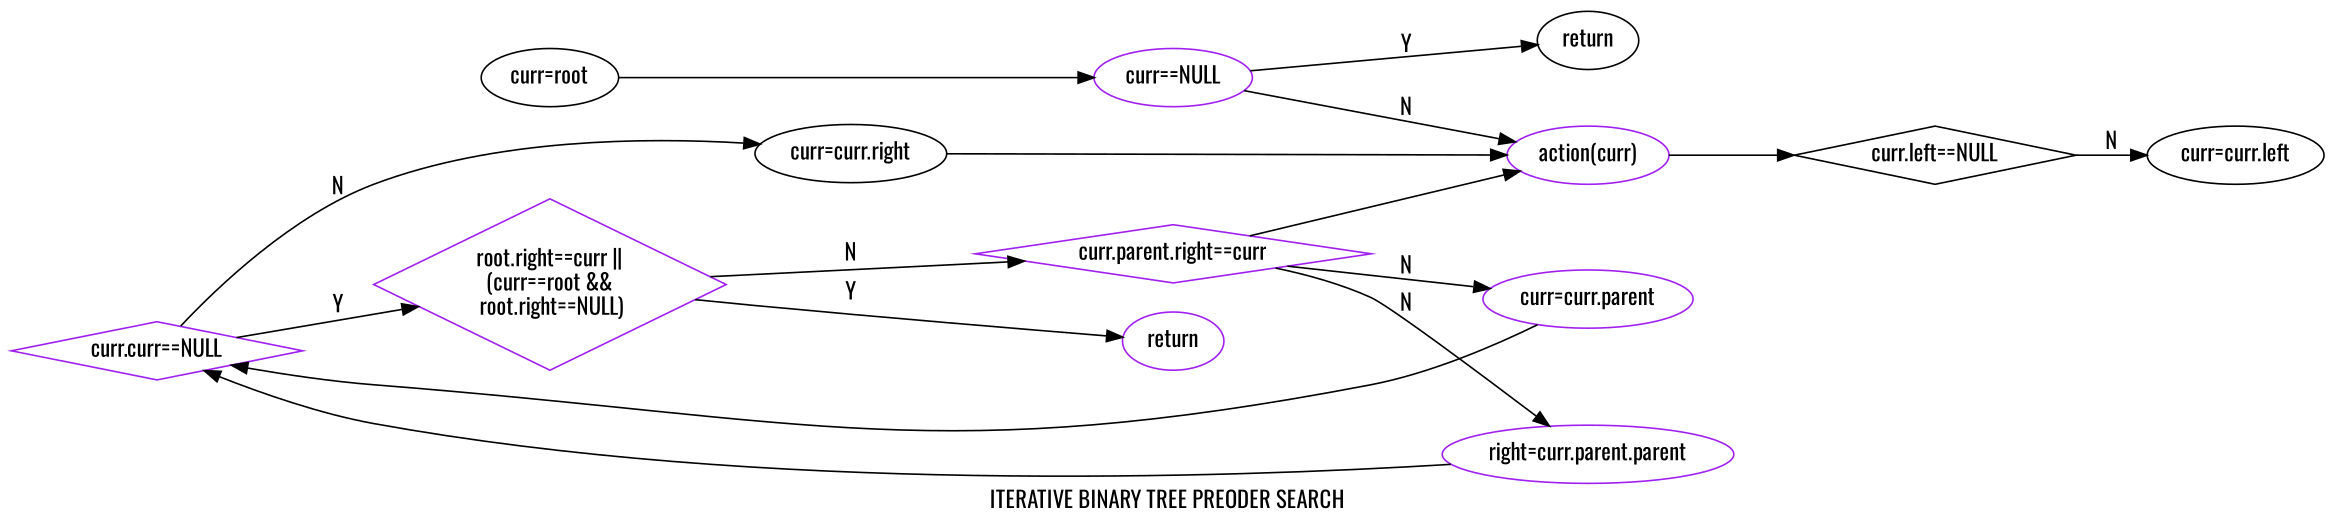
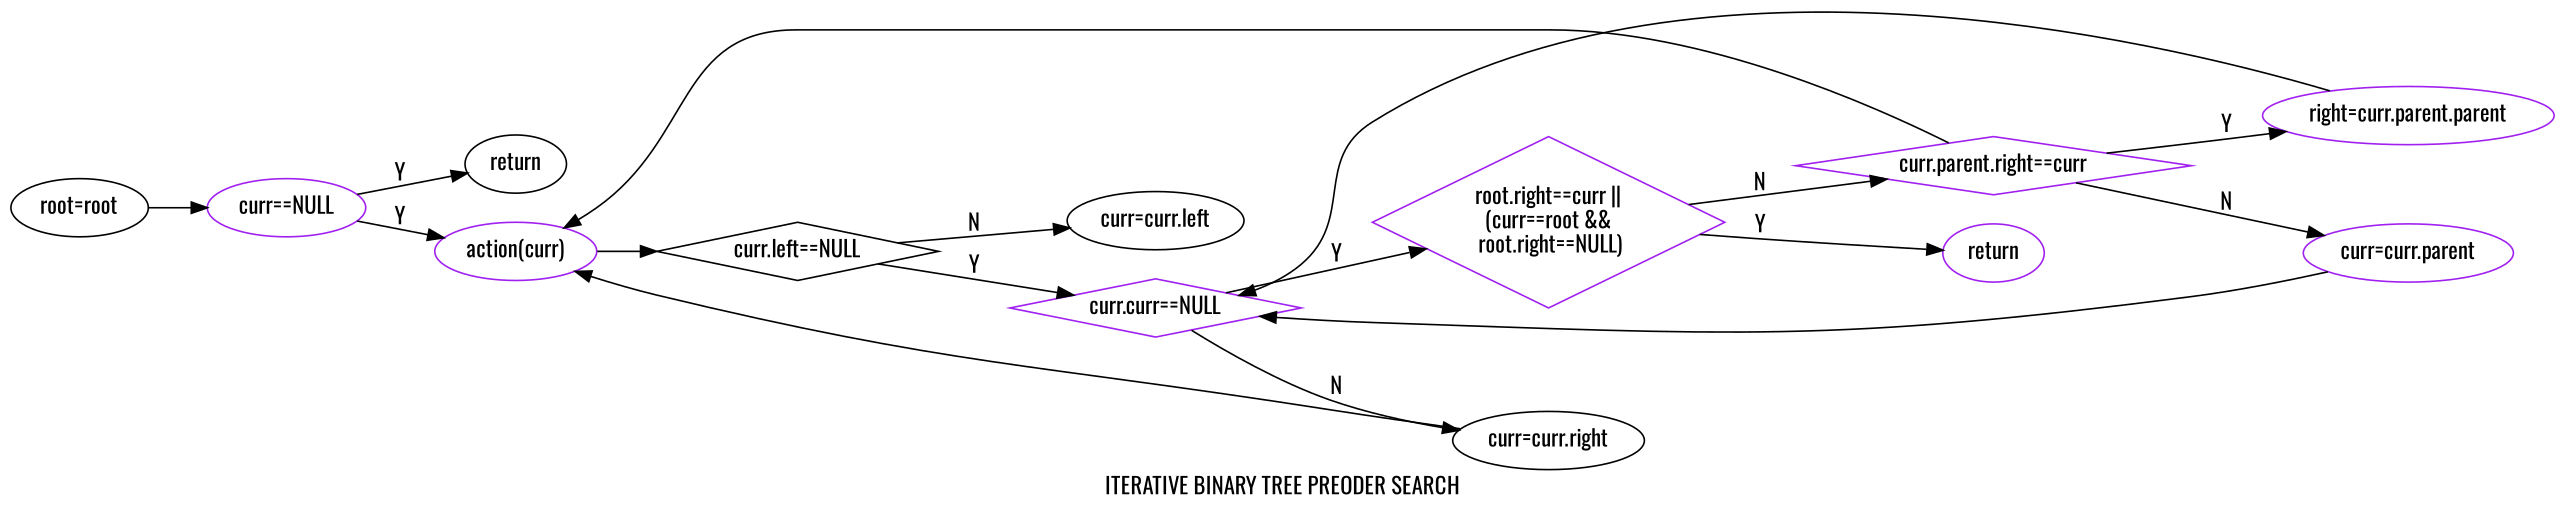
(550, 78) -> (80, 208)
(1406, 109) -> (400, 218)
none -> (968, 278)
(1406, 305) -> (2227, 126)
